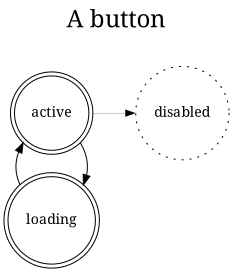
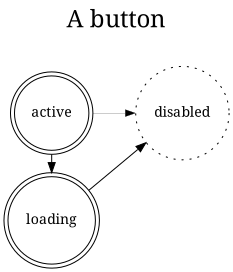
(16, 169) -> (113, 170)
